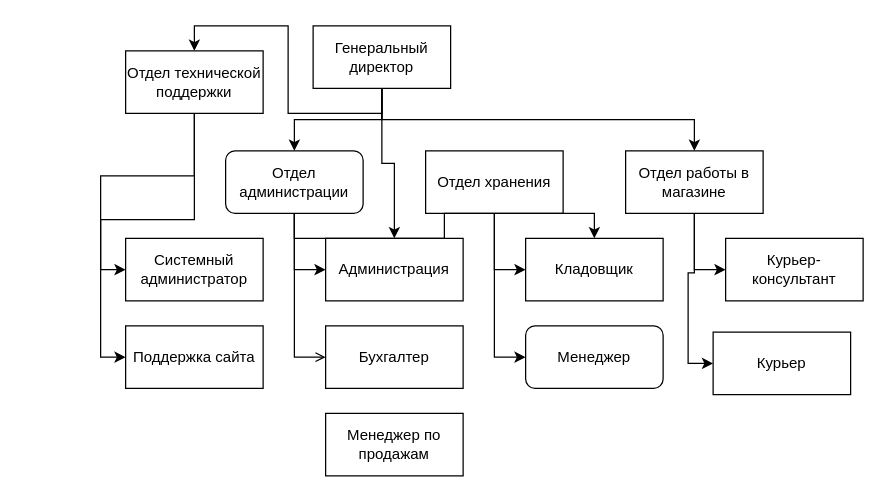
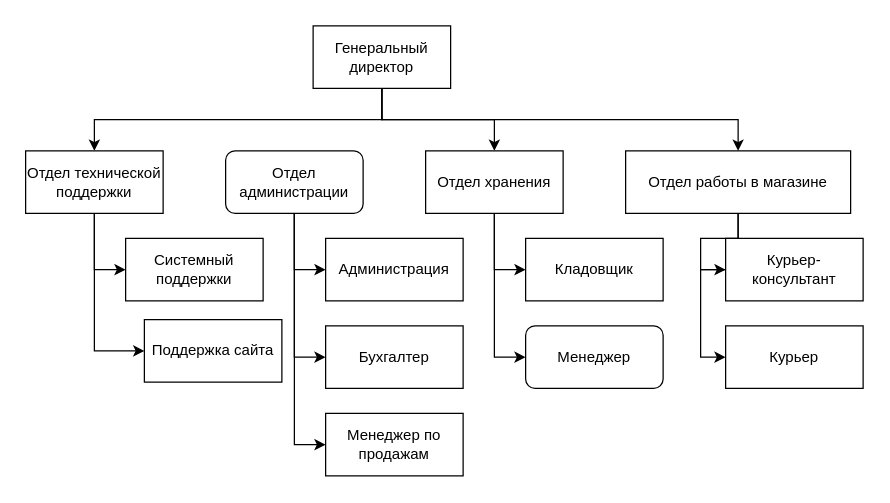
(194, 82) -> (94, 182)
(294, 132) -> none
(394, 170) -> (494, 133)
(694, 182) -> (738, 182)
(586, 213) -> (294, 413)
(194, 269) -> (194, 269)
(194, 357) -> (213, 351)
(317, 357) -> (316, 357)
(782, 363) -> (794, 357)
